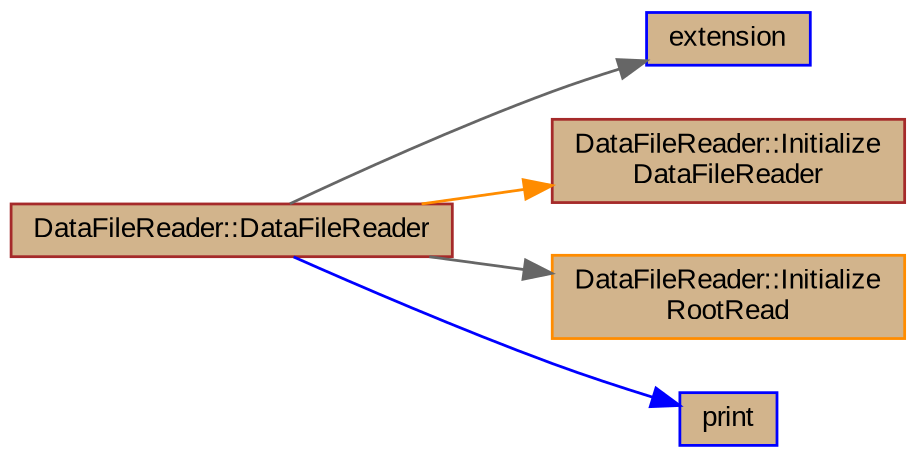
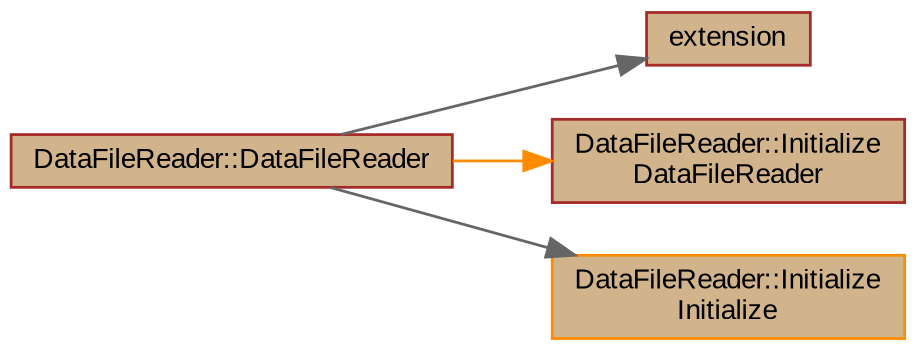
(728, 39) -> (728, 39)
(728, 297) -> (728, 297)
(728, 419) -> none
